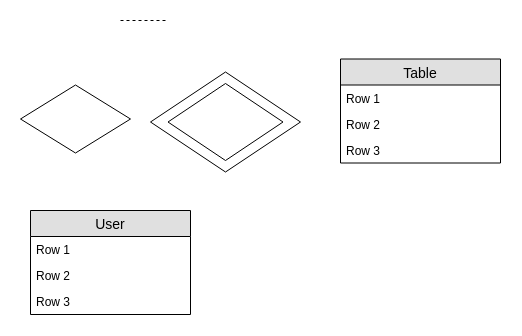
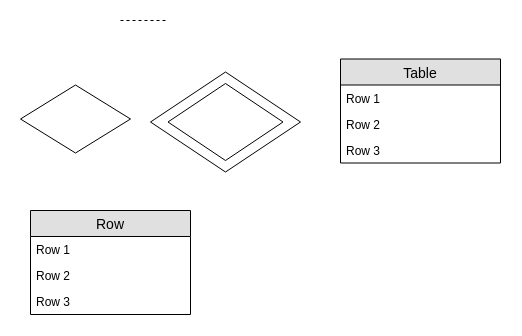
(110, 224) -> (110, 224)
